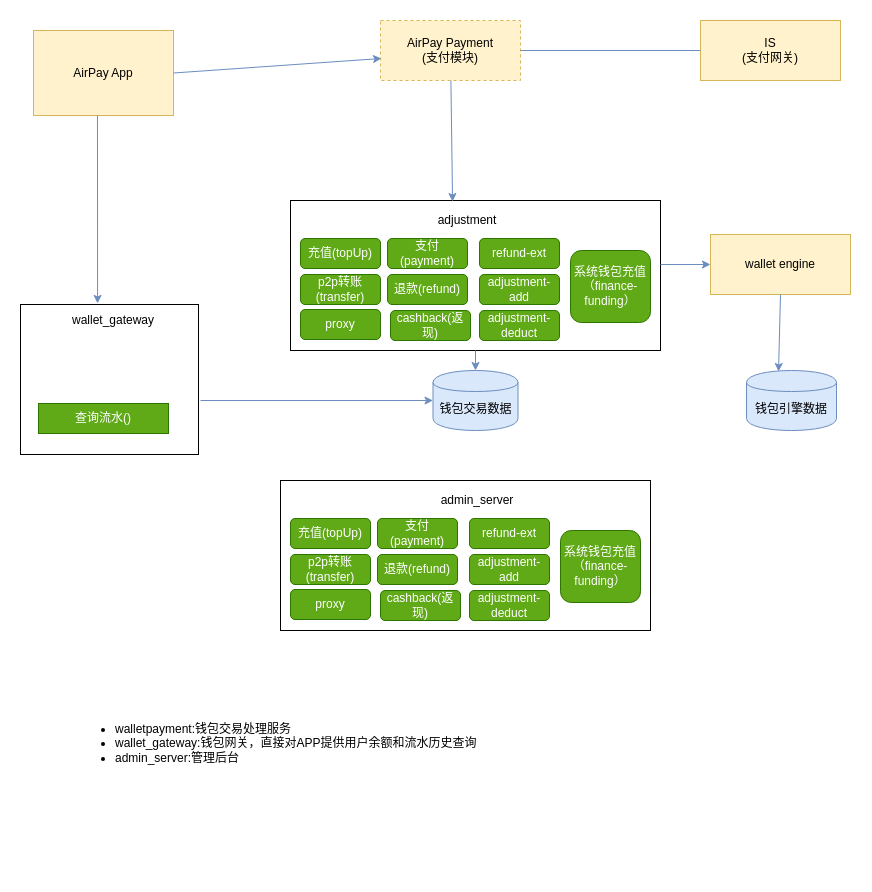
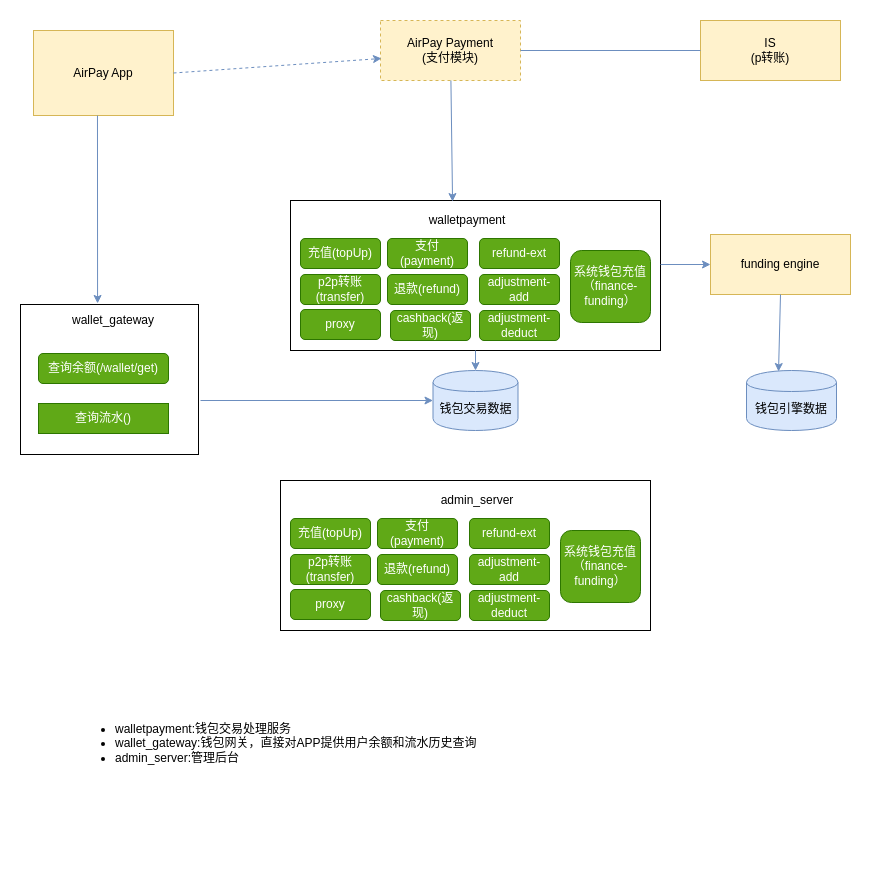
(771, 51) -> (771, 51)
(273, 66) -> (273, 66)
(468, 221) -> (468, 221)
(781, 265) -> (781, 265)
none -> (104, 369)
